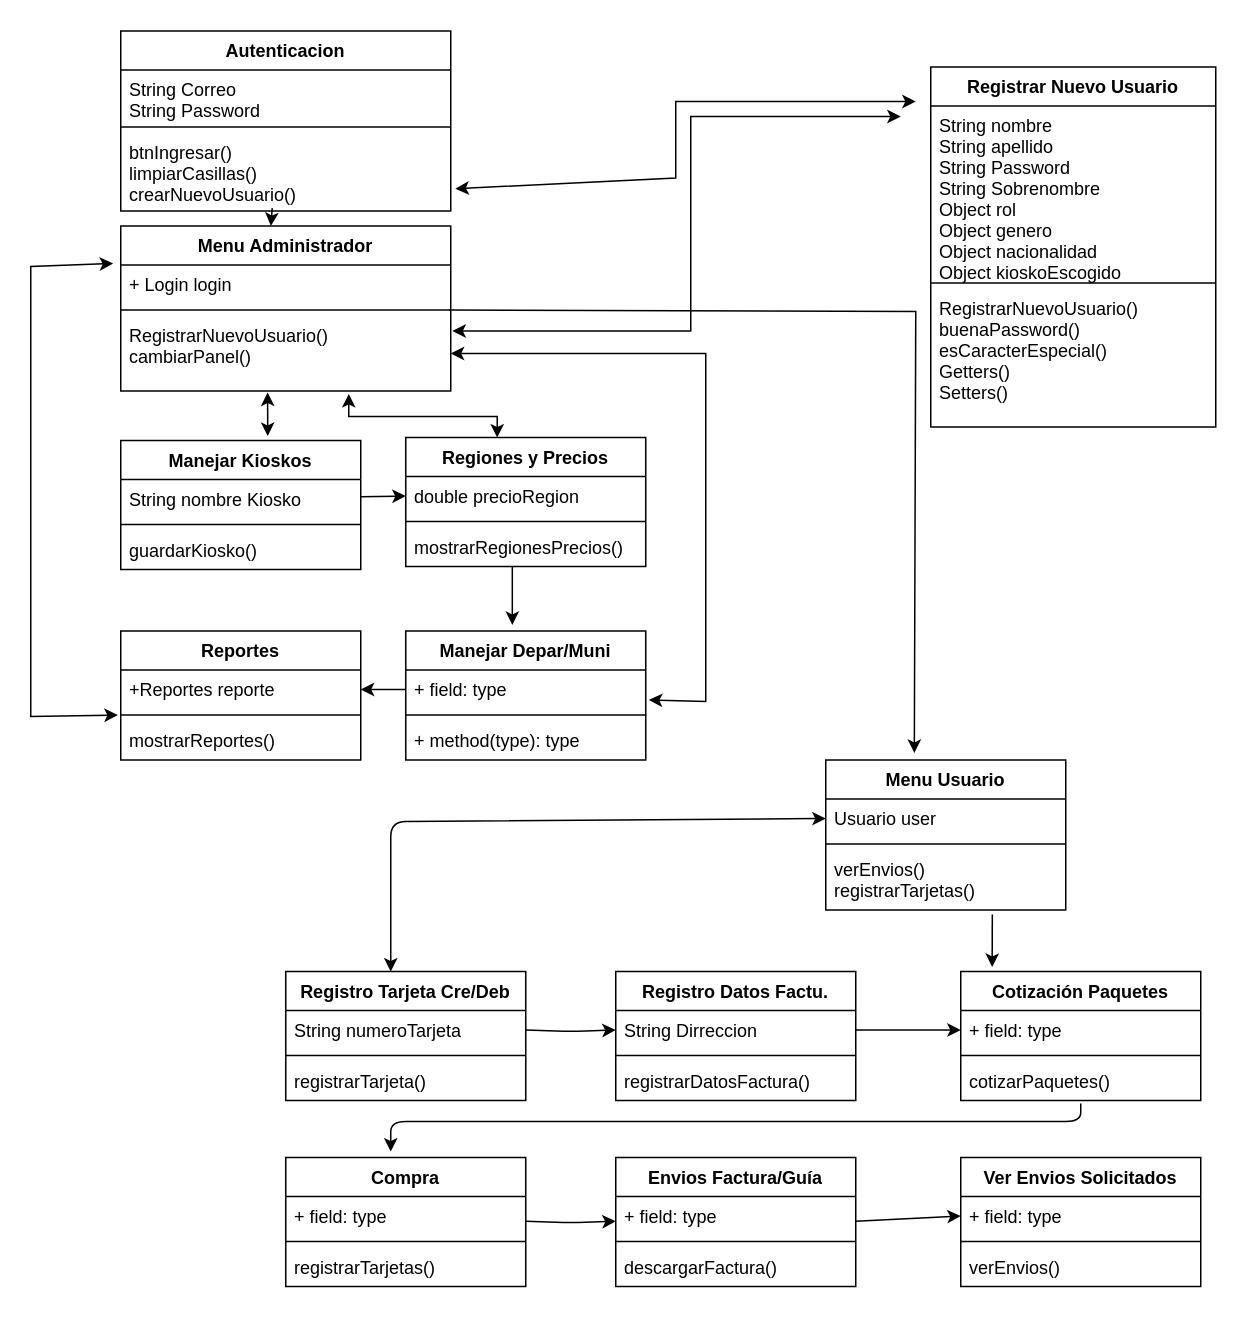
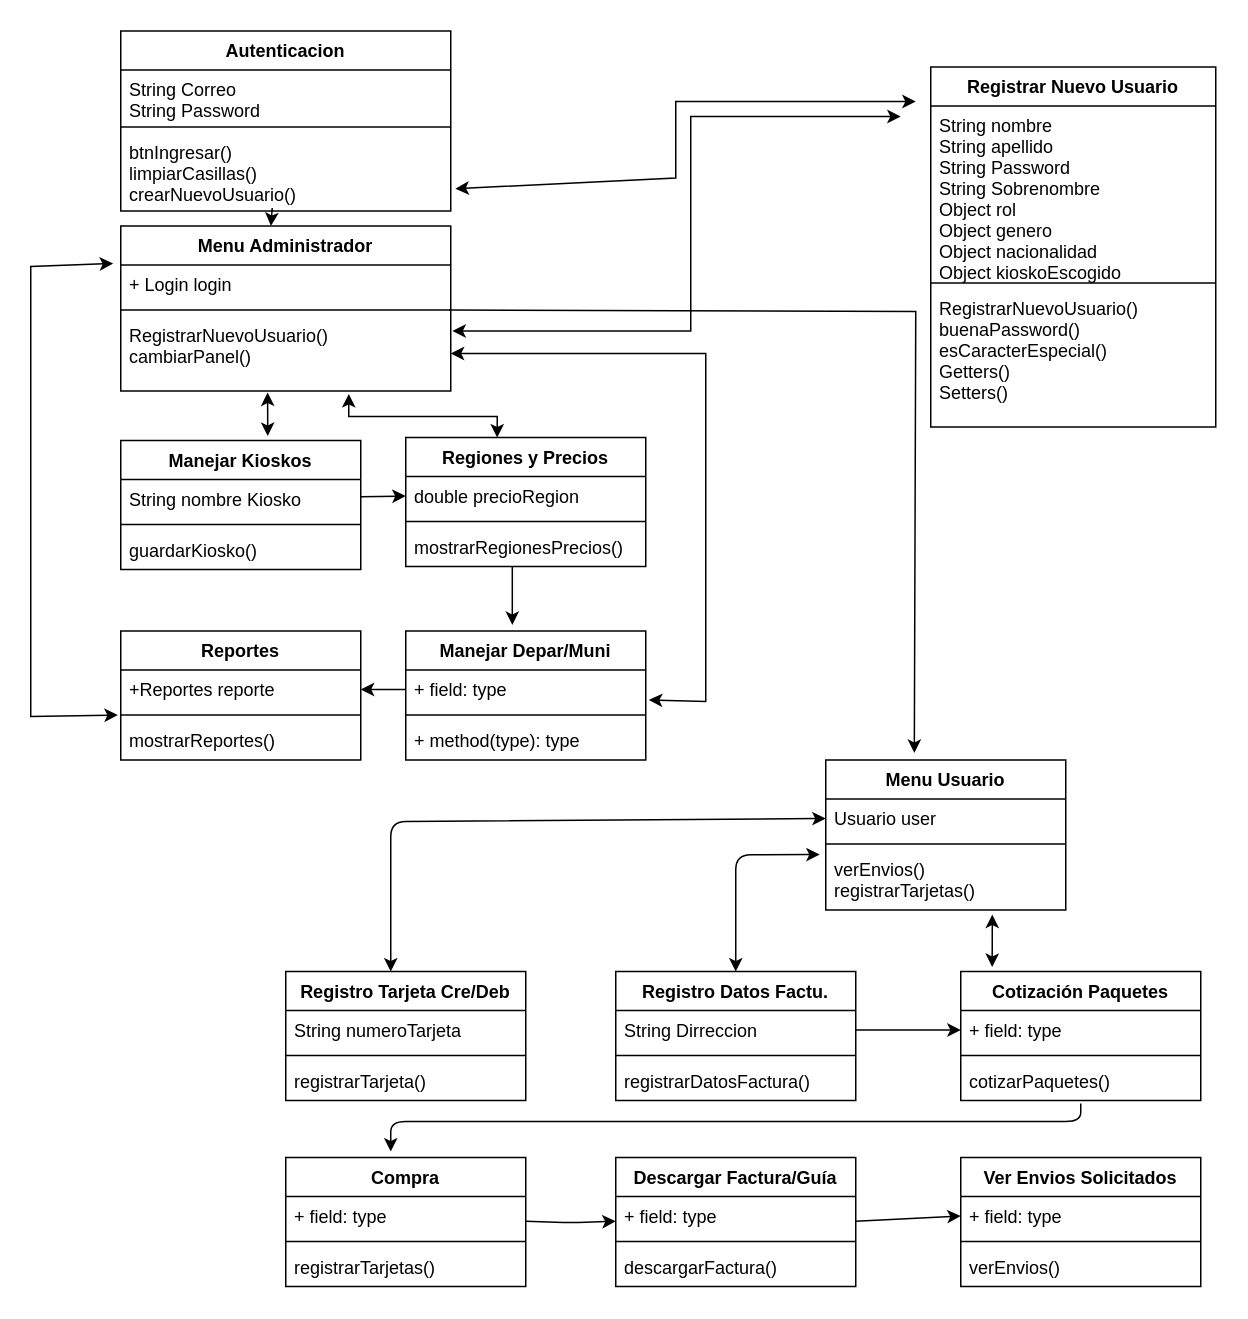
none -> (736, 876)
(992, 922) -> (992, 926)
(563, 1031) -> none
(735, 1178) -> (735, 1178)
